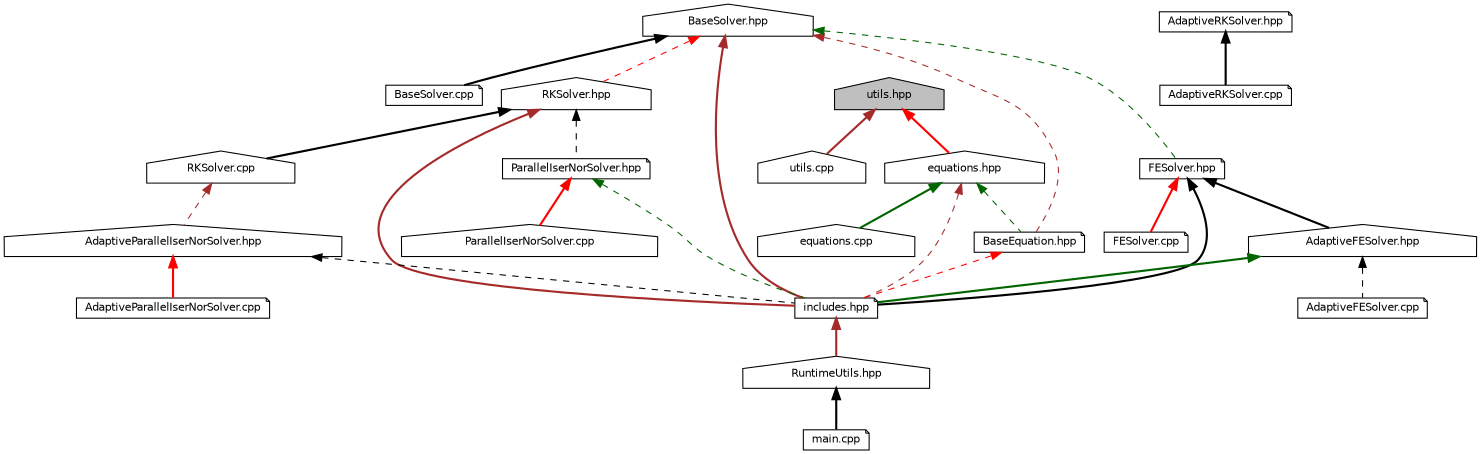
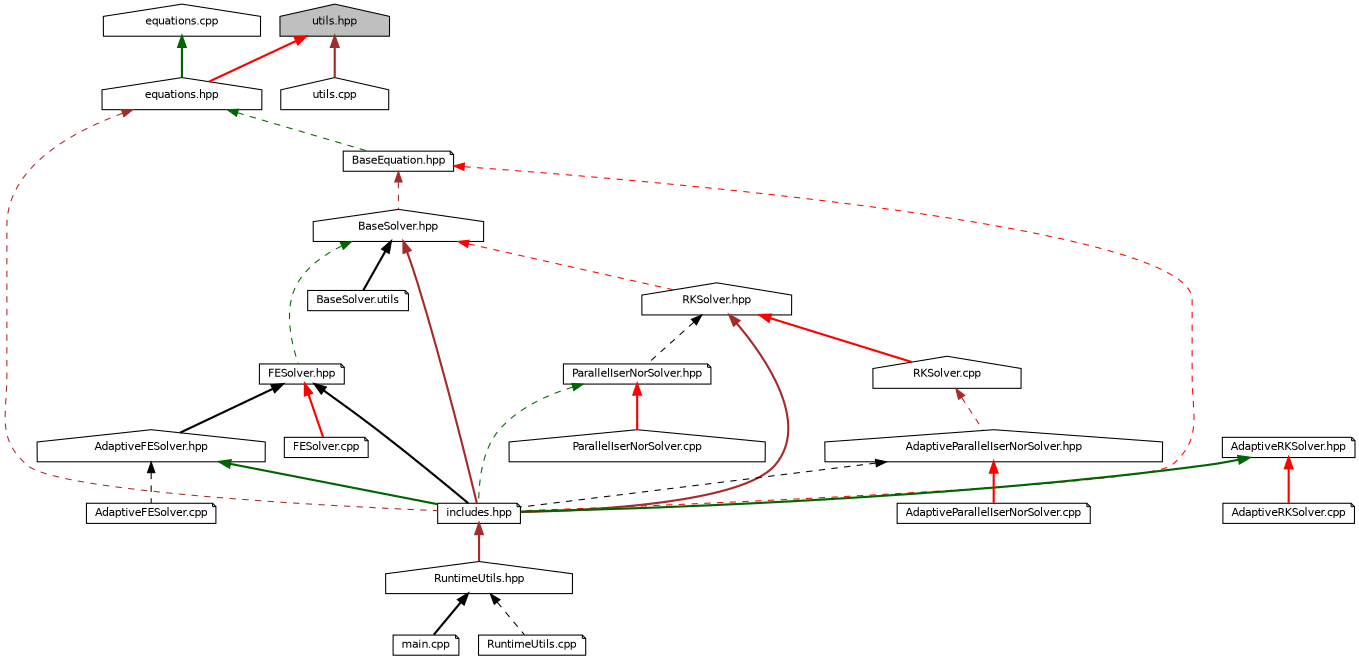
(1226, 64) -> (1289, 486)
(990, 93) -> (398, 196)
(434, 95) -> (358, 301)
(383, 135) -> (841, 340)
(895, 208) -> (182, 62)
none -> (881, 496)
none -> (532, 645)
